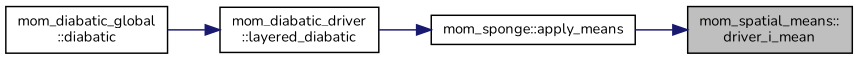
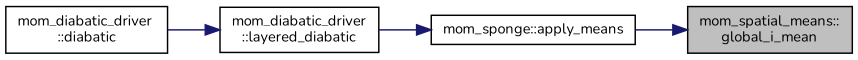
(87, 30) -> (87, 30)
(770, 30) -> (770, 30)
